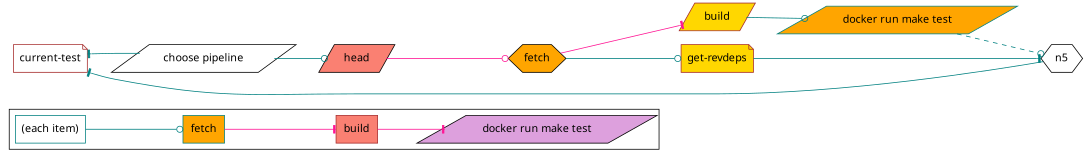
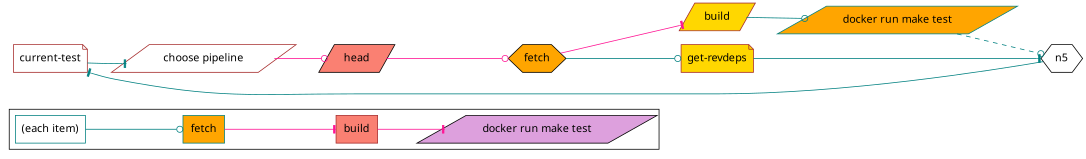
(116, 53) -> (105, 63)
(204, 58) -> (204, 58)
(298, 58) -> (298, 58)
